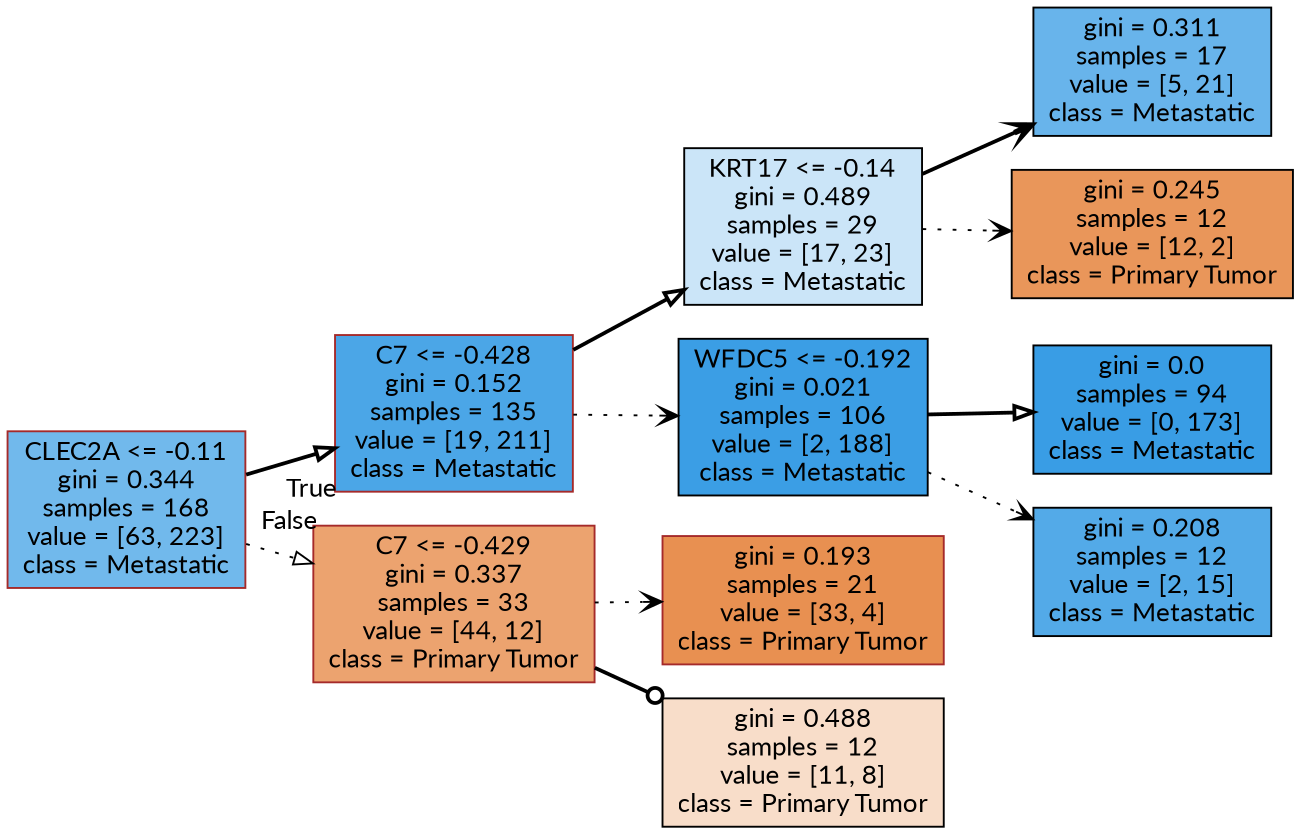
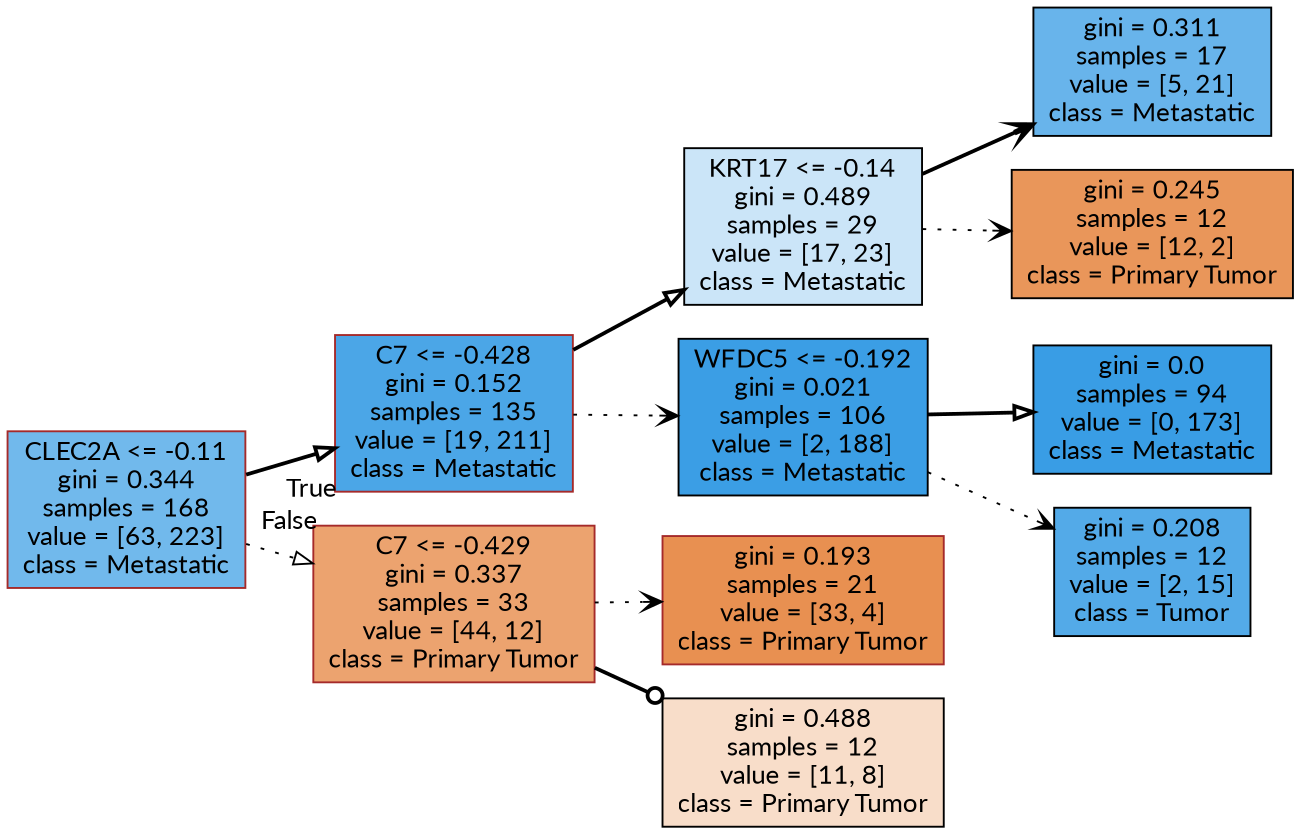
(1152, 572) -> (1152, 572)
